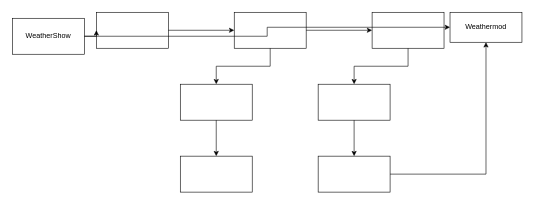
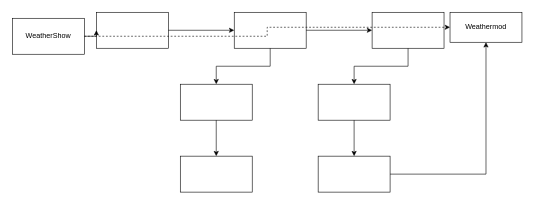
(267, 27) -> (267, 27)
